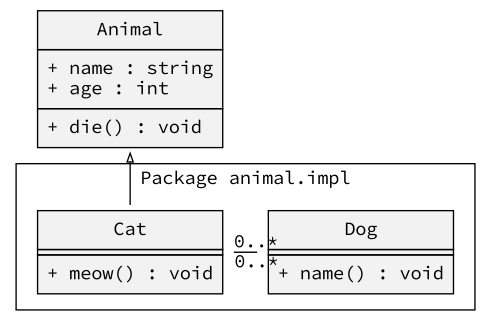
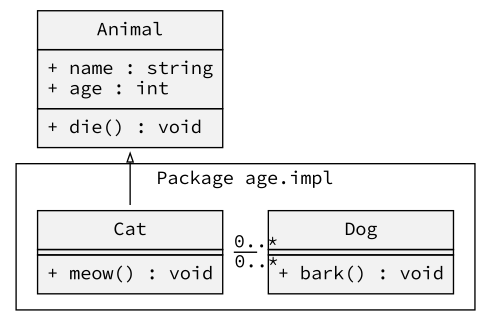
(246, 179) -> (246, 179)
(361, 274) -> (361, 274)
